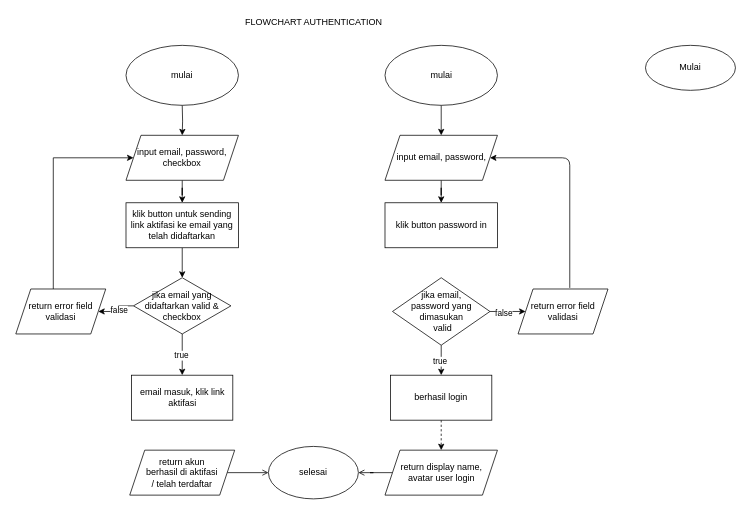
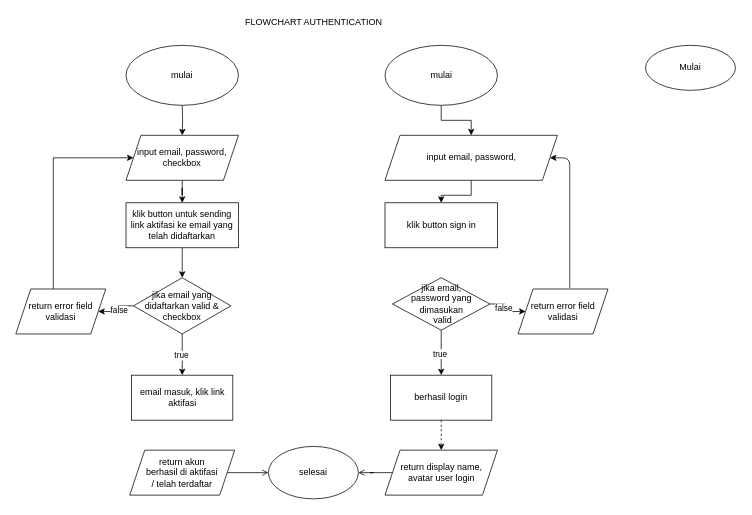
(441, 158) -> (471, 158)
(441, 225) -> (441, 225)
(441, 312) -> (441, 304)
